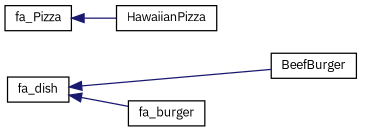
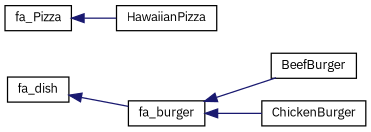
(176, 78) -> (246, 88)
none -> (314, 113)
